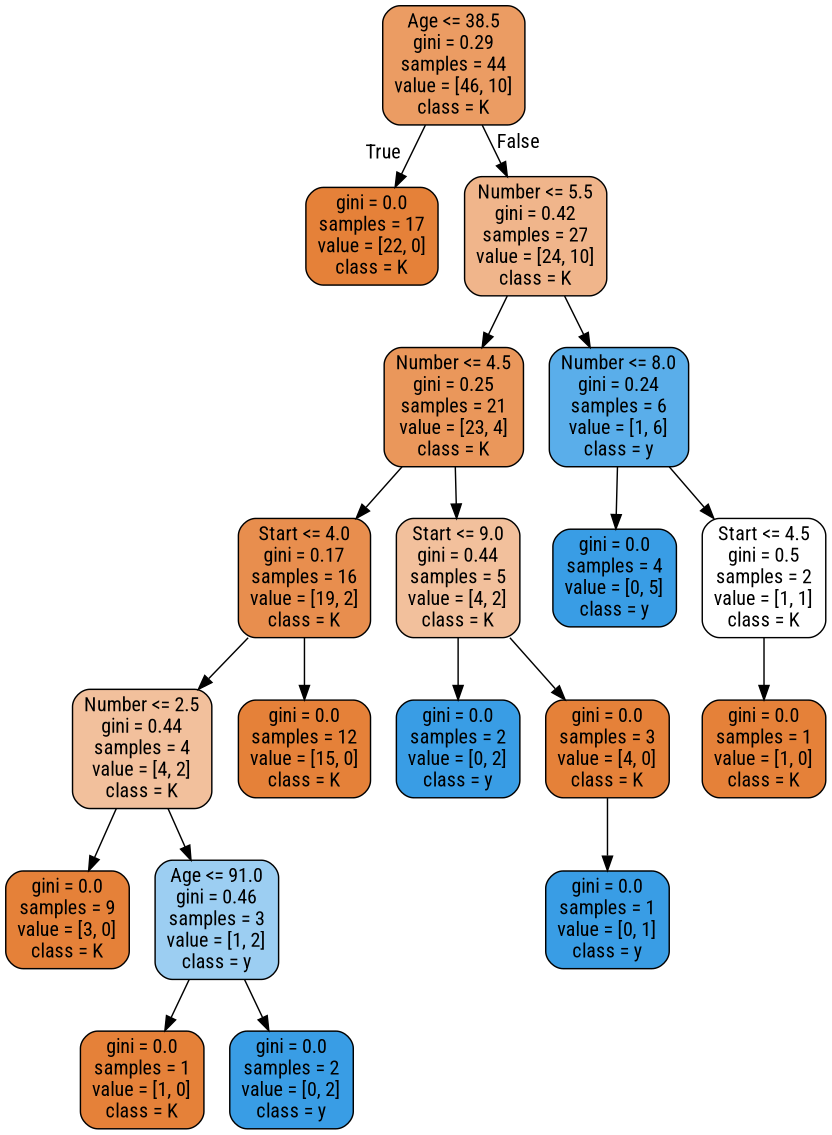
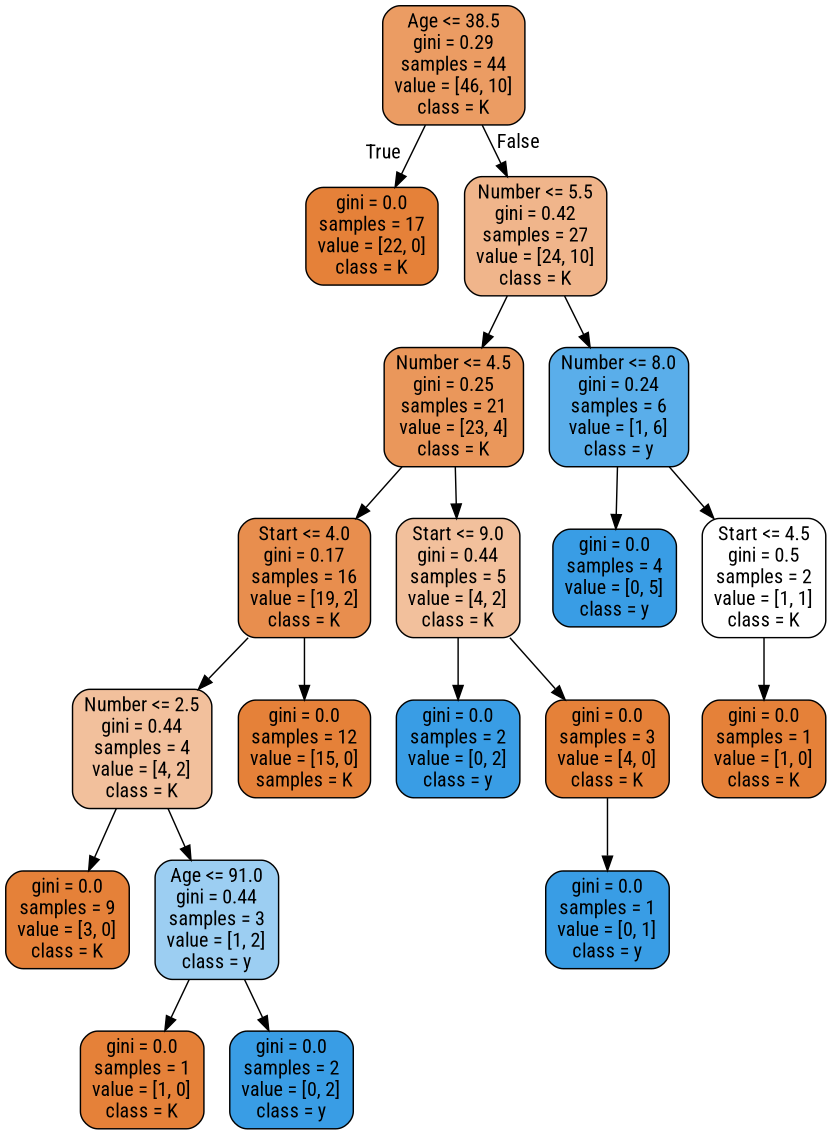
(304, 749) -> (304, 749)
(217, 920) -> (217, 920)
